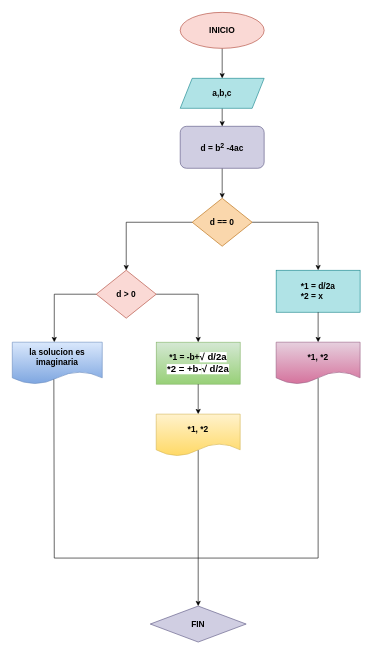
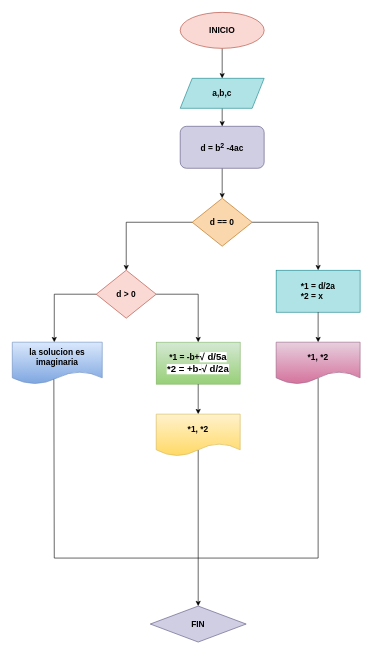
(198, 363) -> (198, 363)
